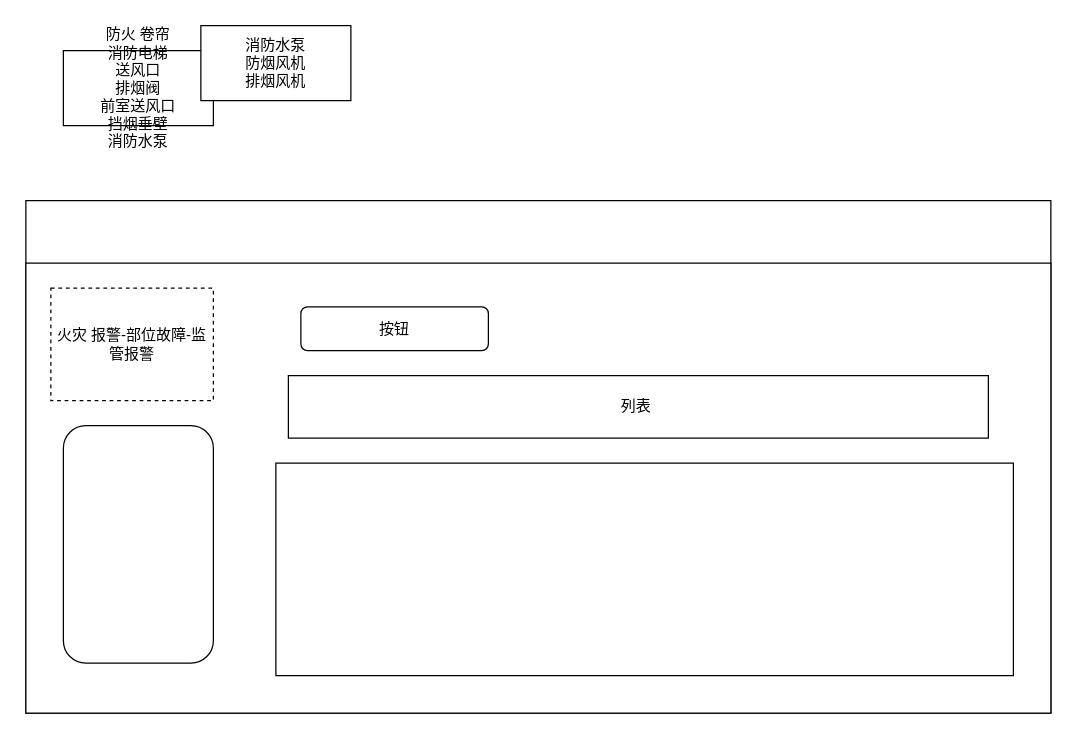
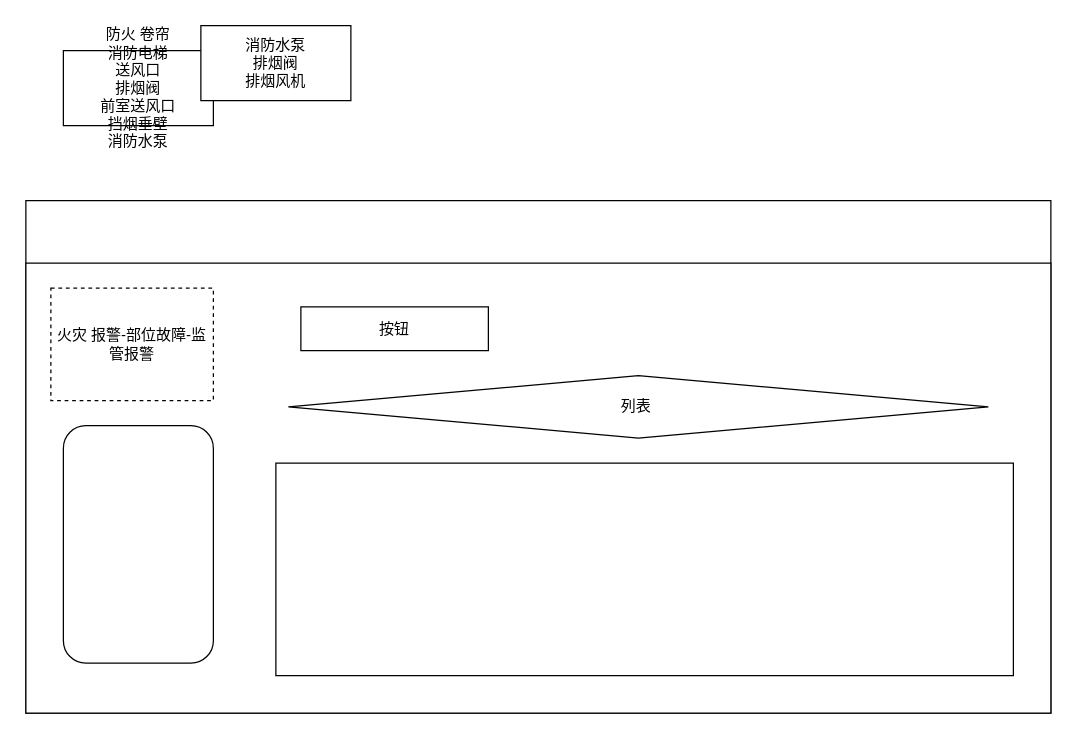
(276, 63) -> (276, 63)
(394, 329) -> (394, 329)
(638, 407) -> (638, 407)
